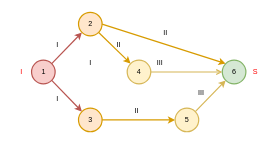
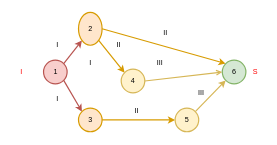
(90, 24) -> (90, 29)
(43, 72) -> (55, 72)
(139, 72) -> (133, 81)
